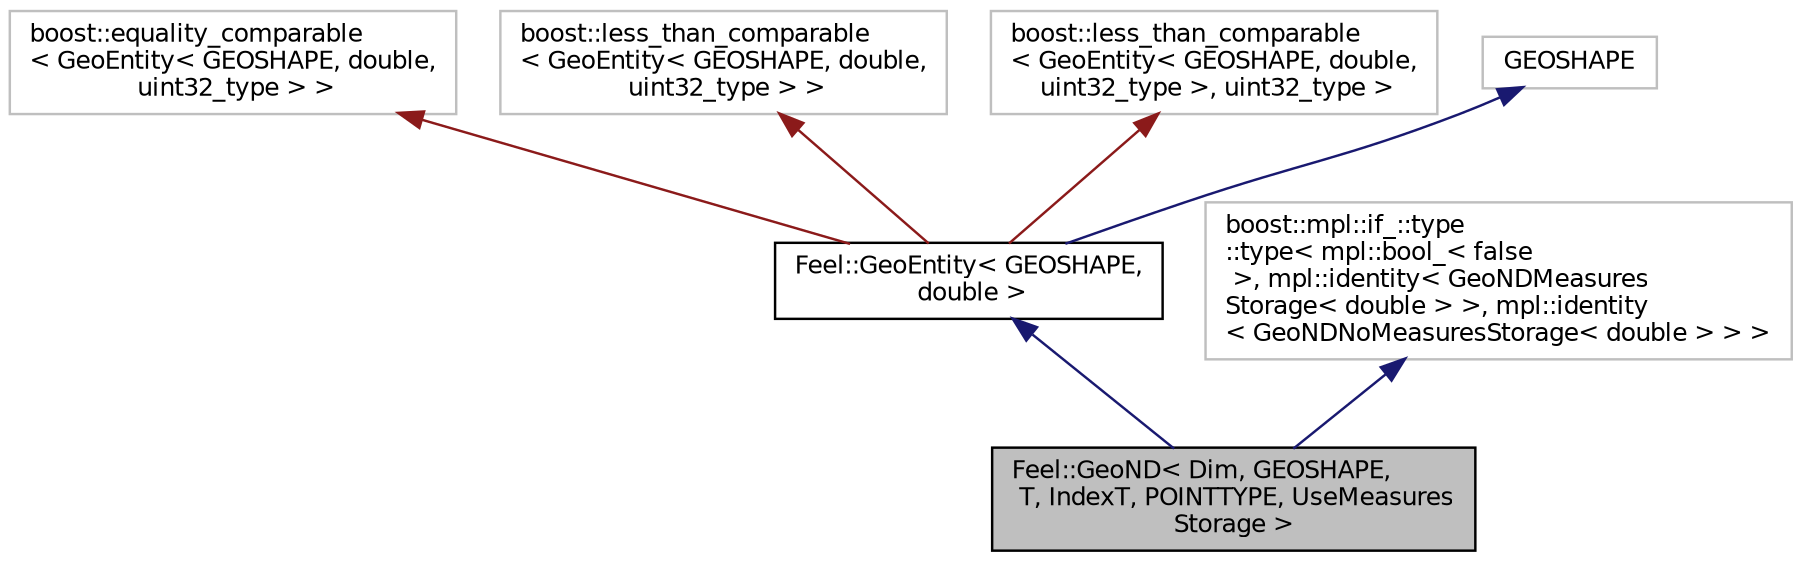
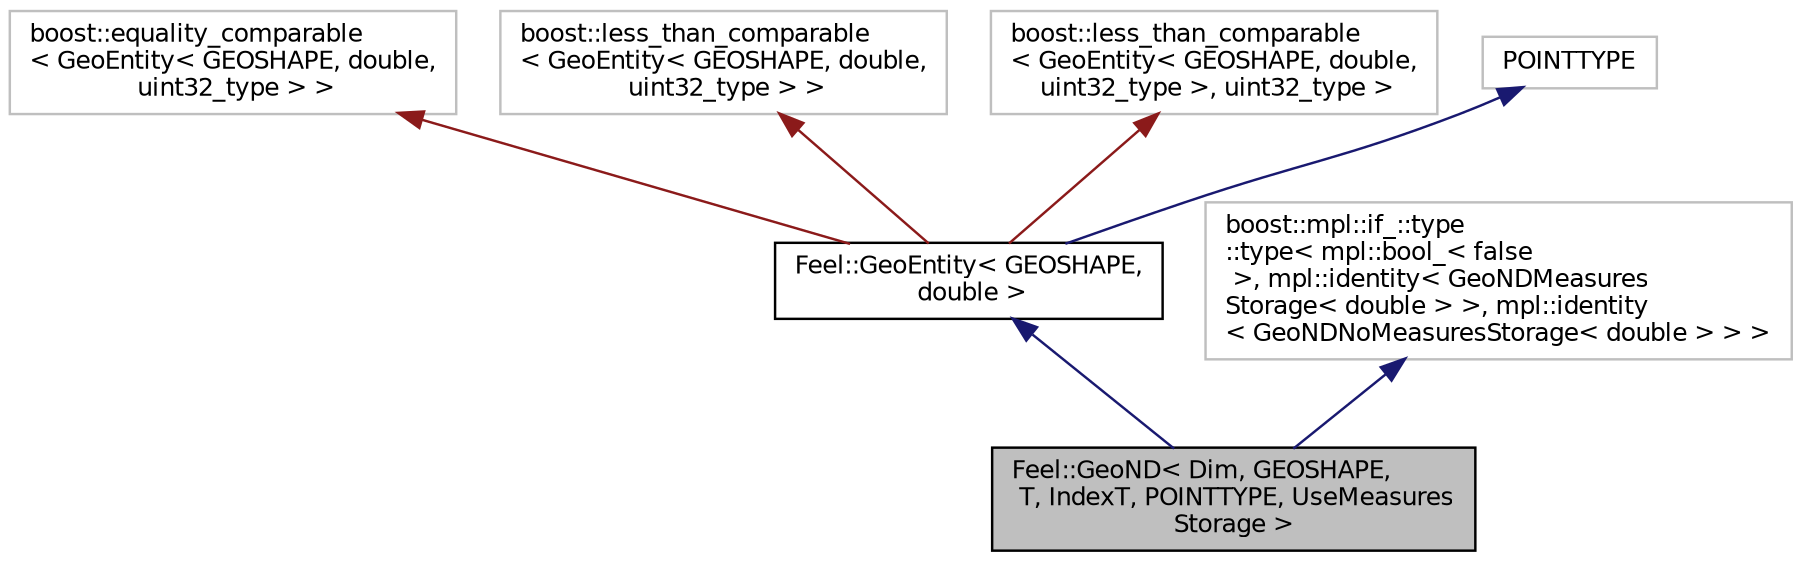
(1570, 63) -> (1570, 63)
